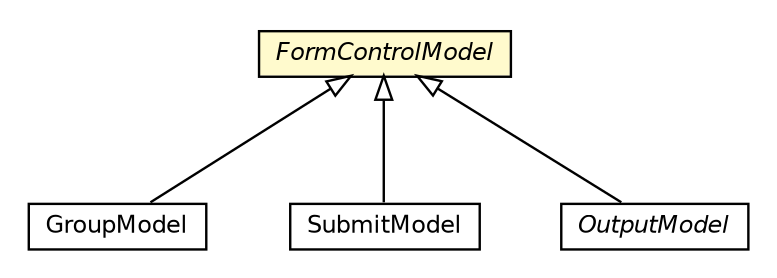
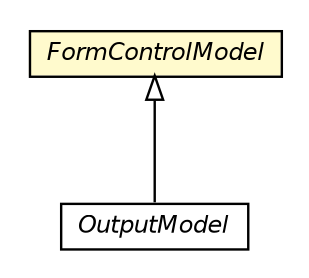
(118, 225) -> none
(384, 225) -> none
